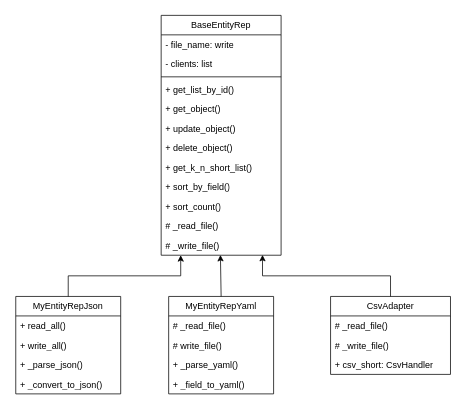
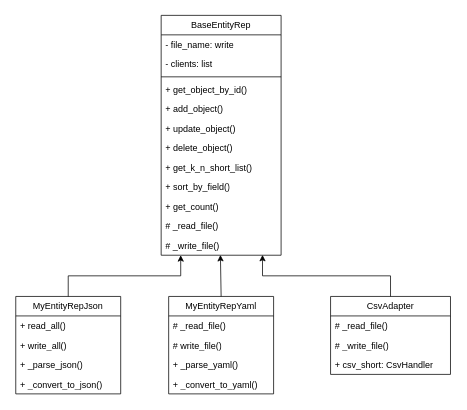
(206, 91) -> (213, 91)
(199, 110) -> (199, 110)
(199, 208) -> (197, 208)
(214, 385) -> (221, 385)
